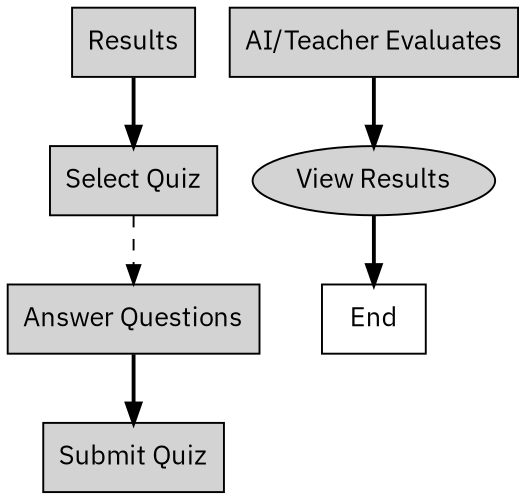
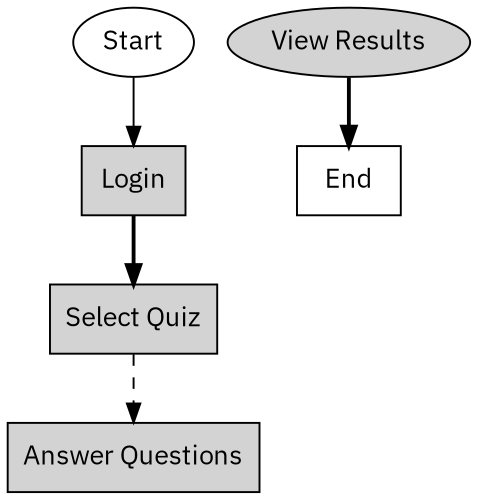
(134, 42) -> (134, 181)
none -> (134, 42)
(374, 42) -> none
(134, 457) -> none
